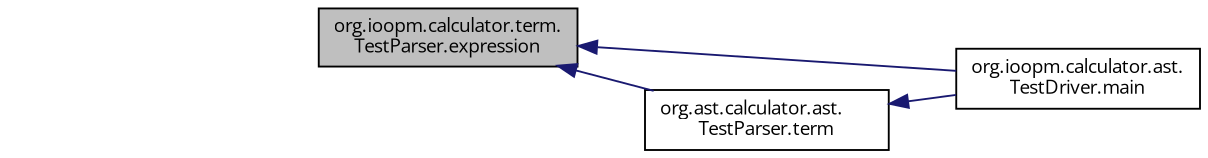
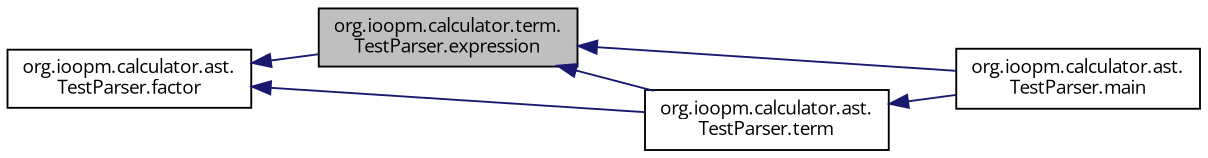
none -> (129, 79)
(1078, 79) -> (1078, 79)
(767, 120) -> (767, 120)
